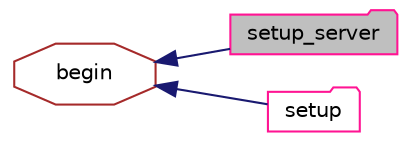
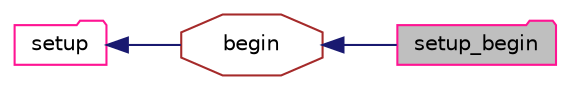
(314, 34) -> (477, 45)
(222, 97) -> (155, 45)
